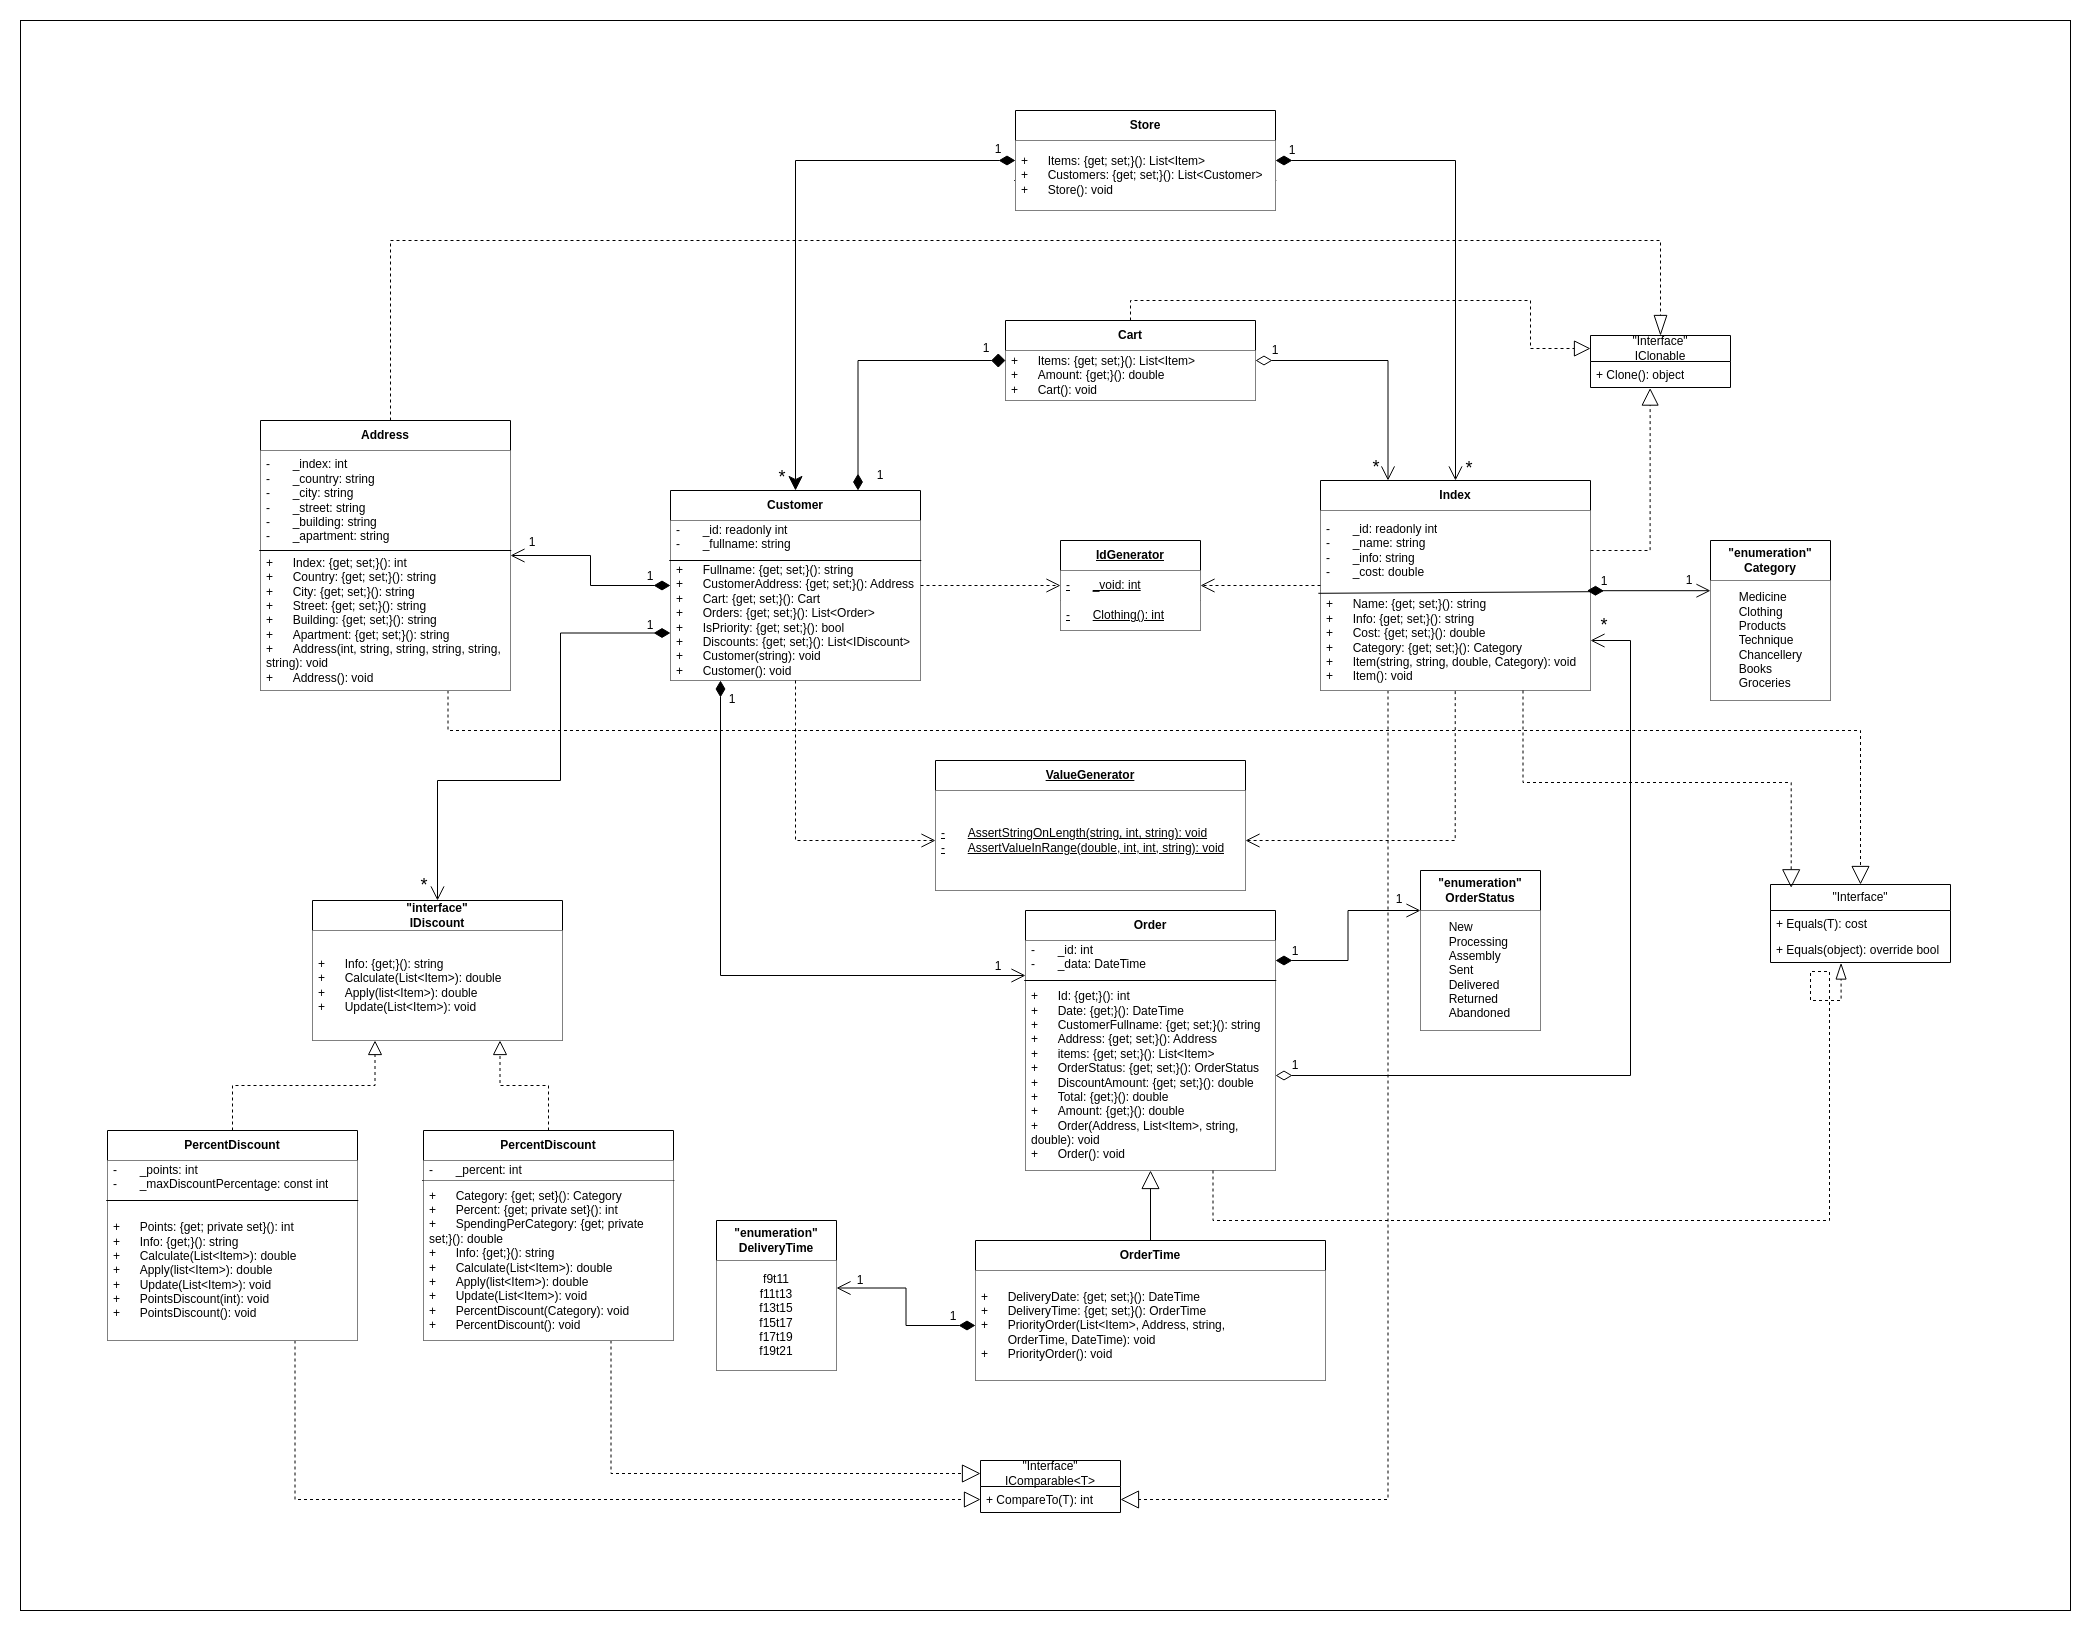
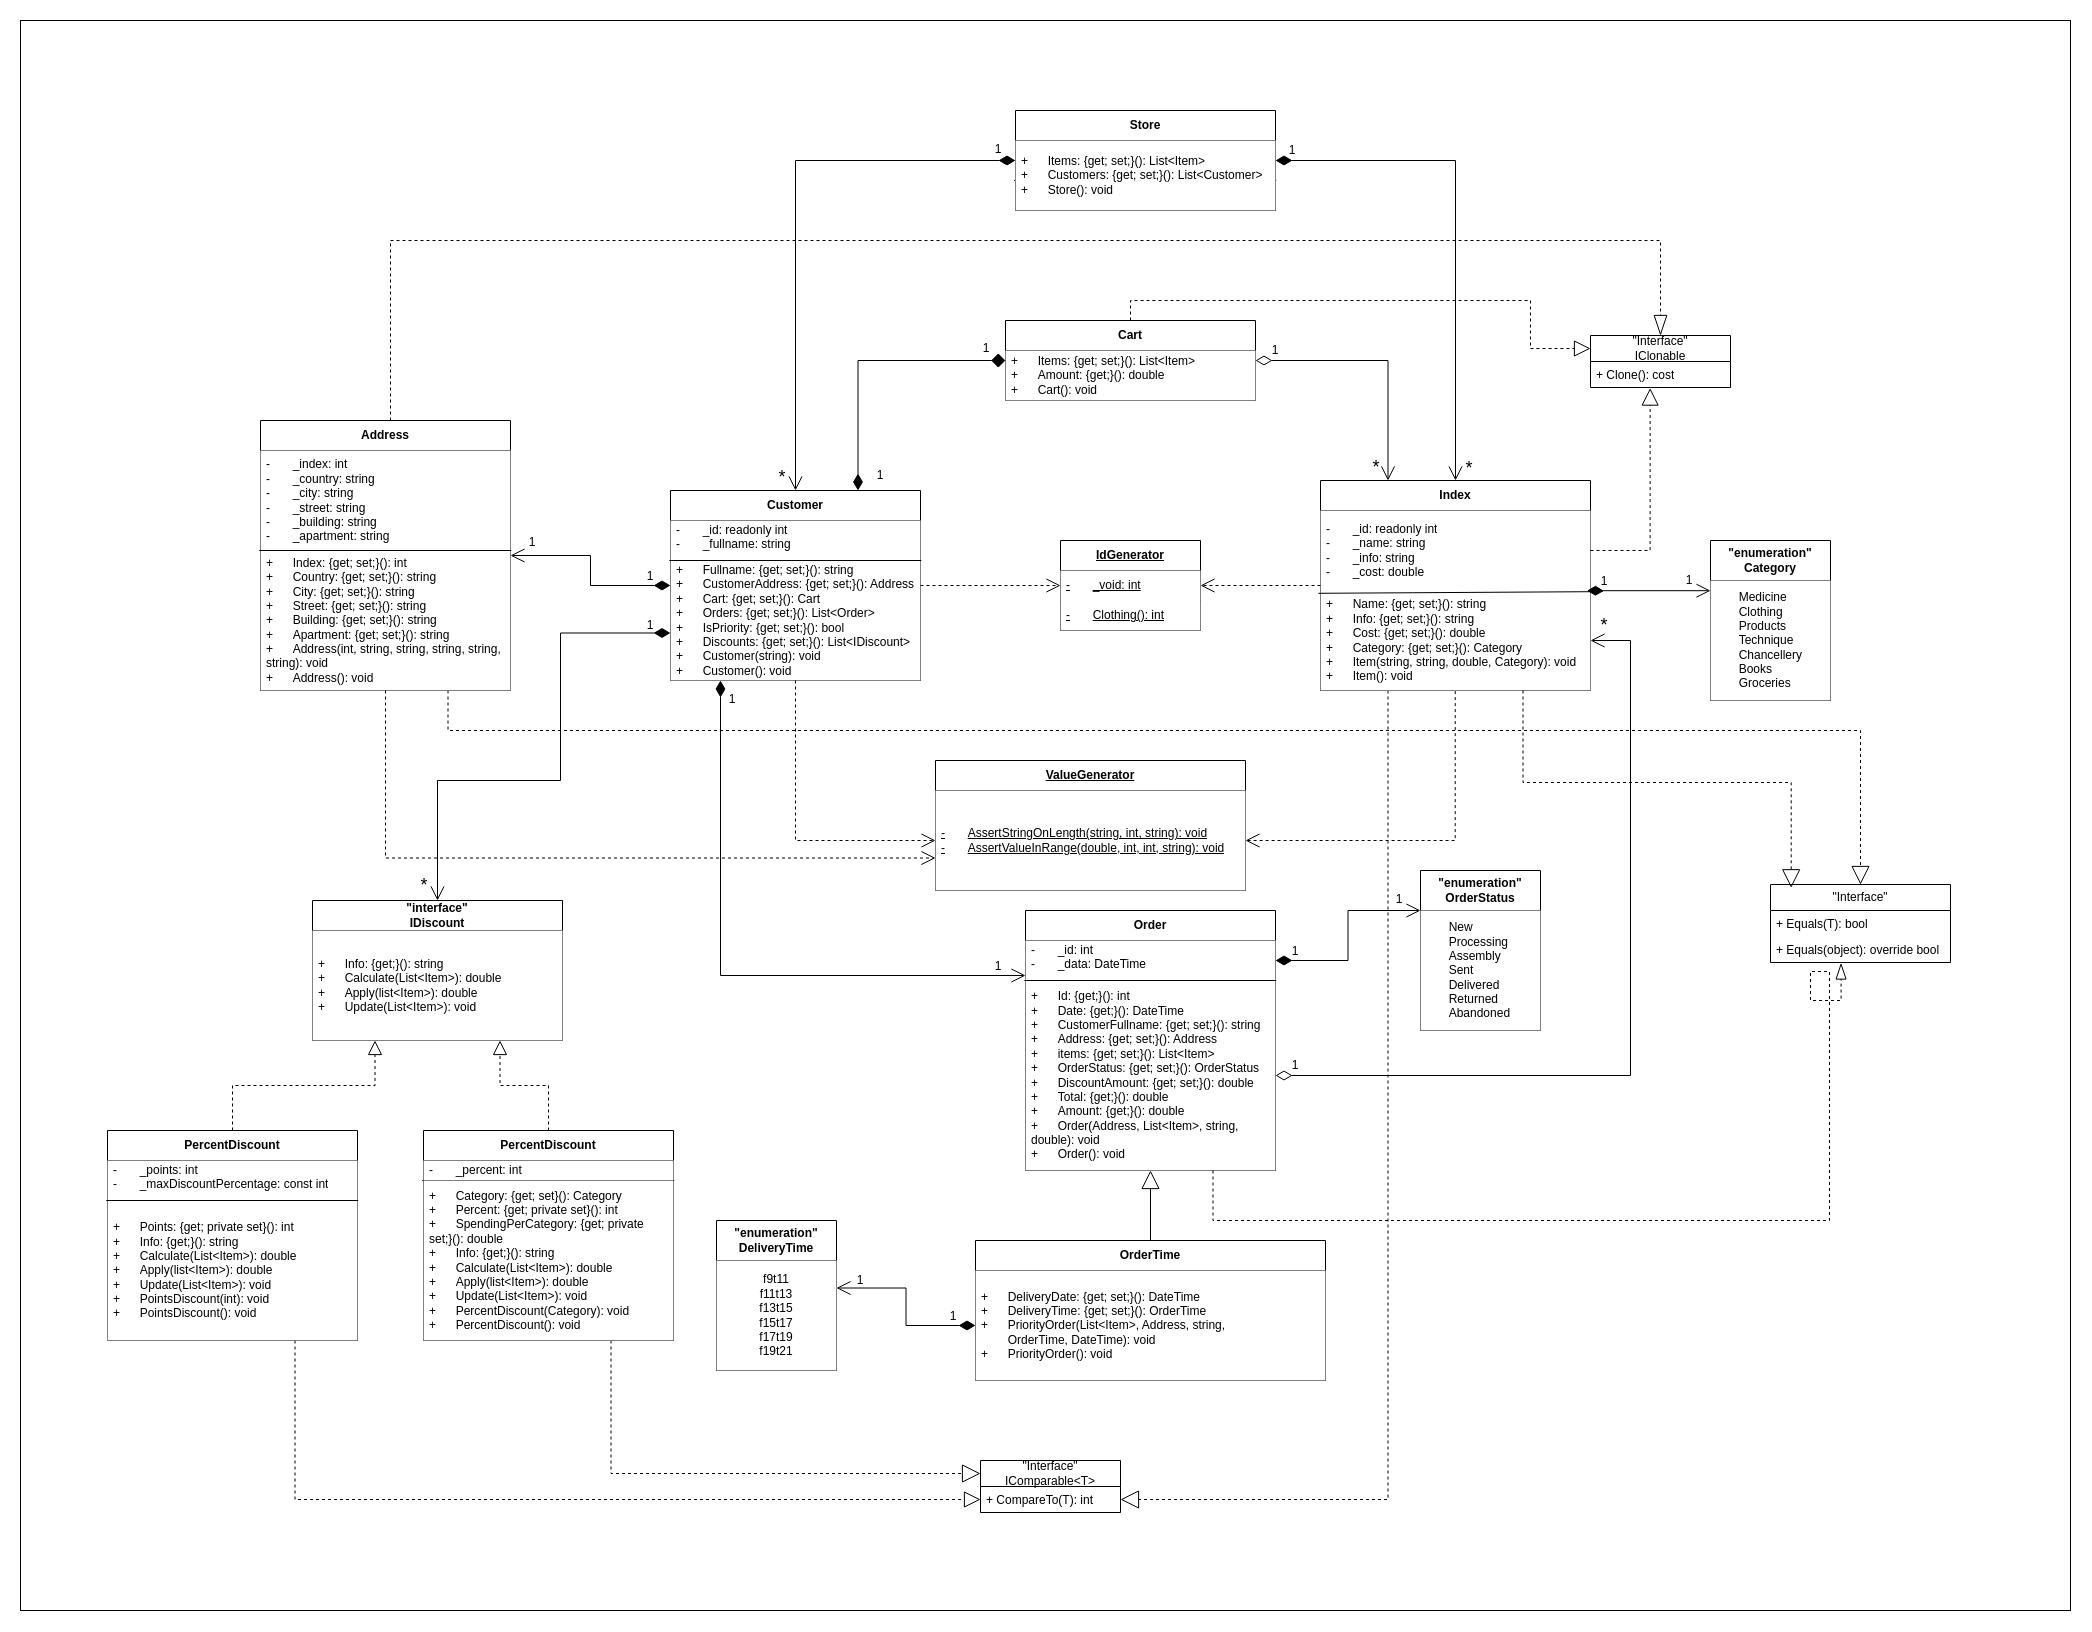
(1647, 376) -> (1641, 376)
(796, 478) -> (796, 481)
none -> (576, 858)
(1827, 925) -> (1826, 925)
